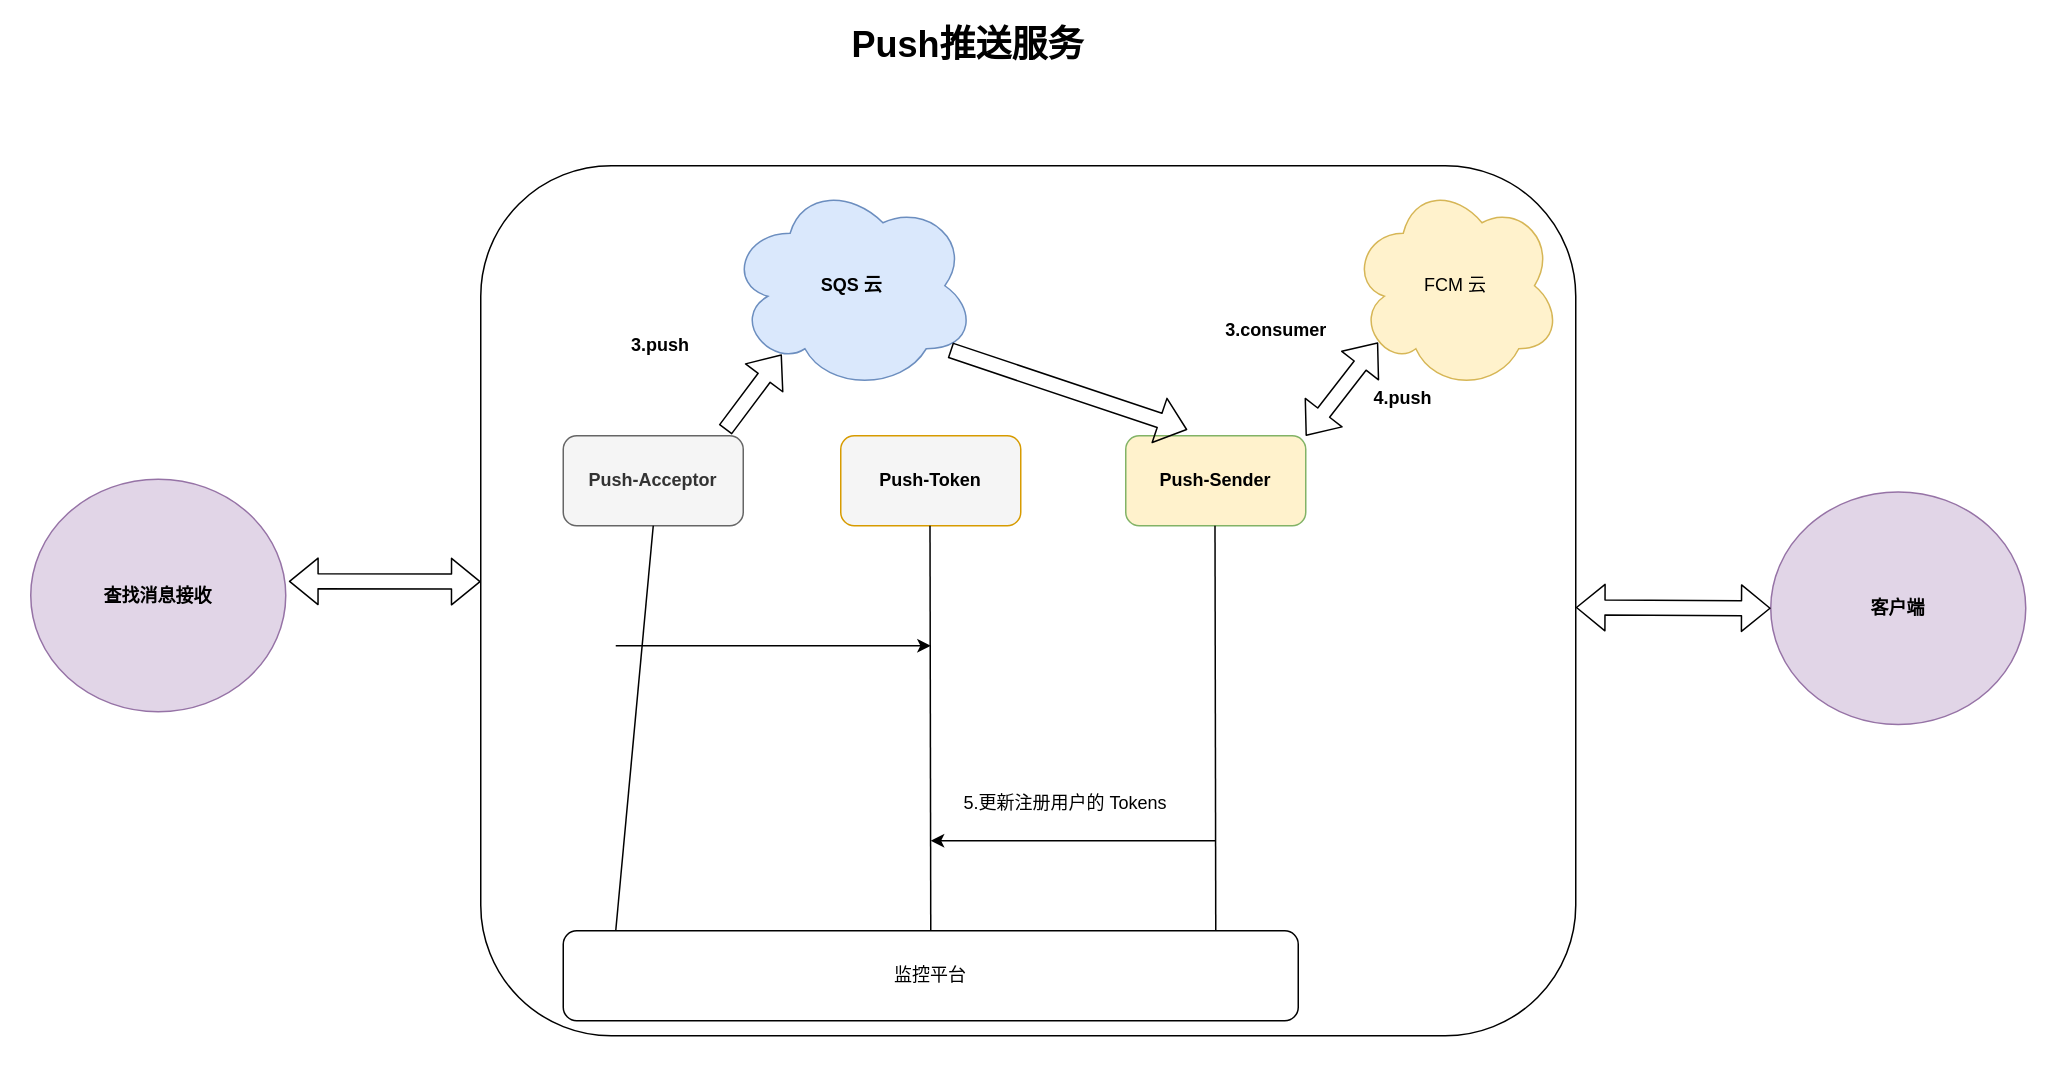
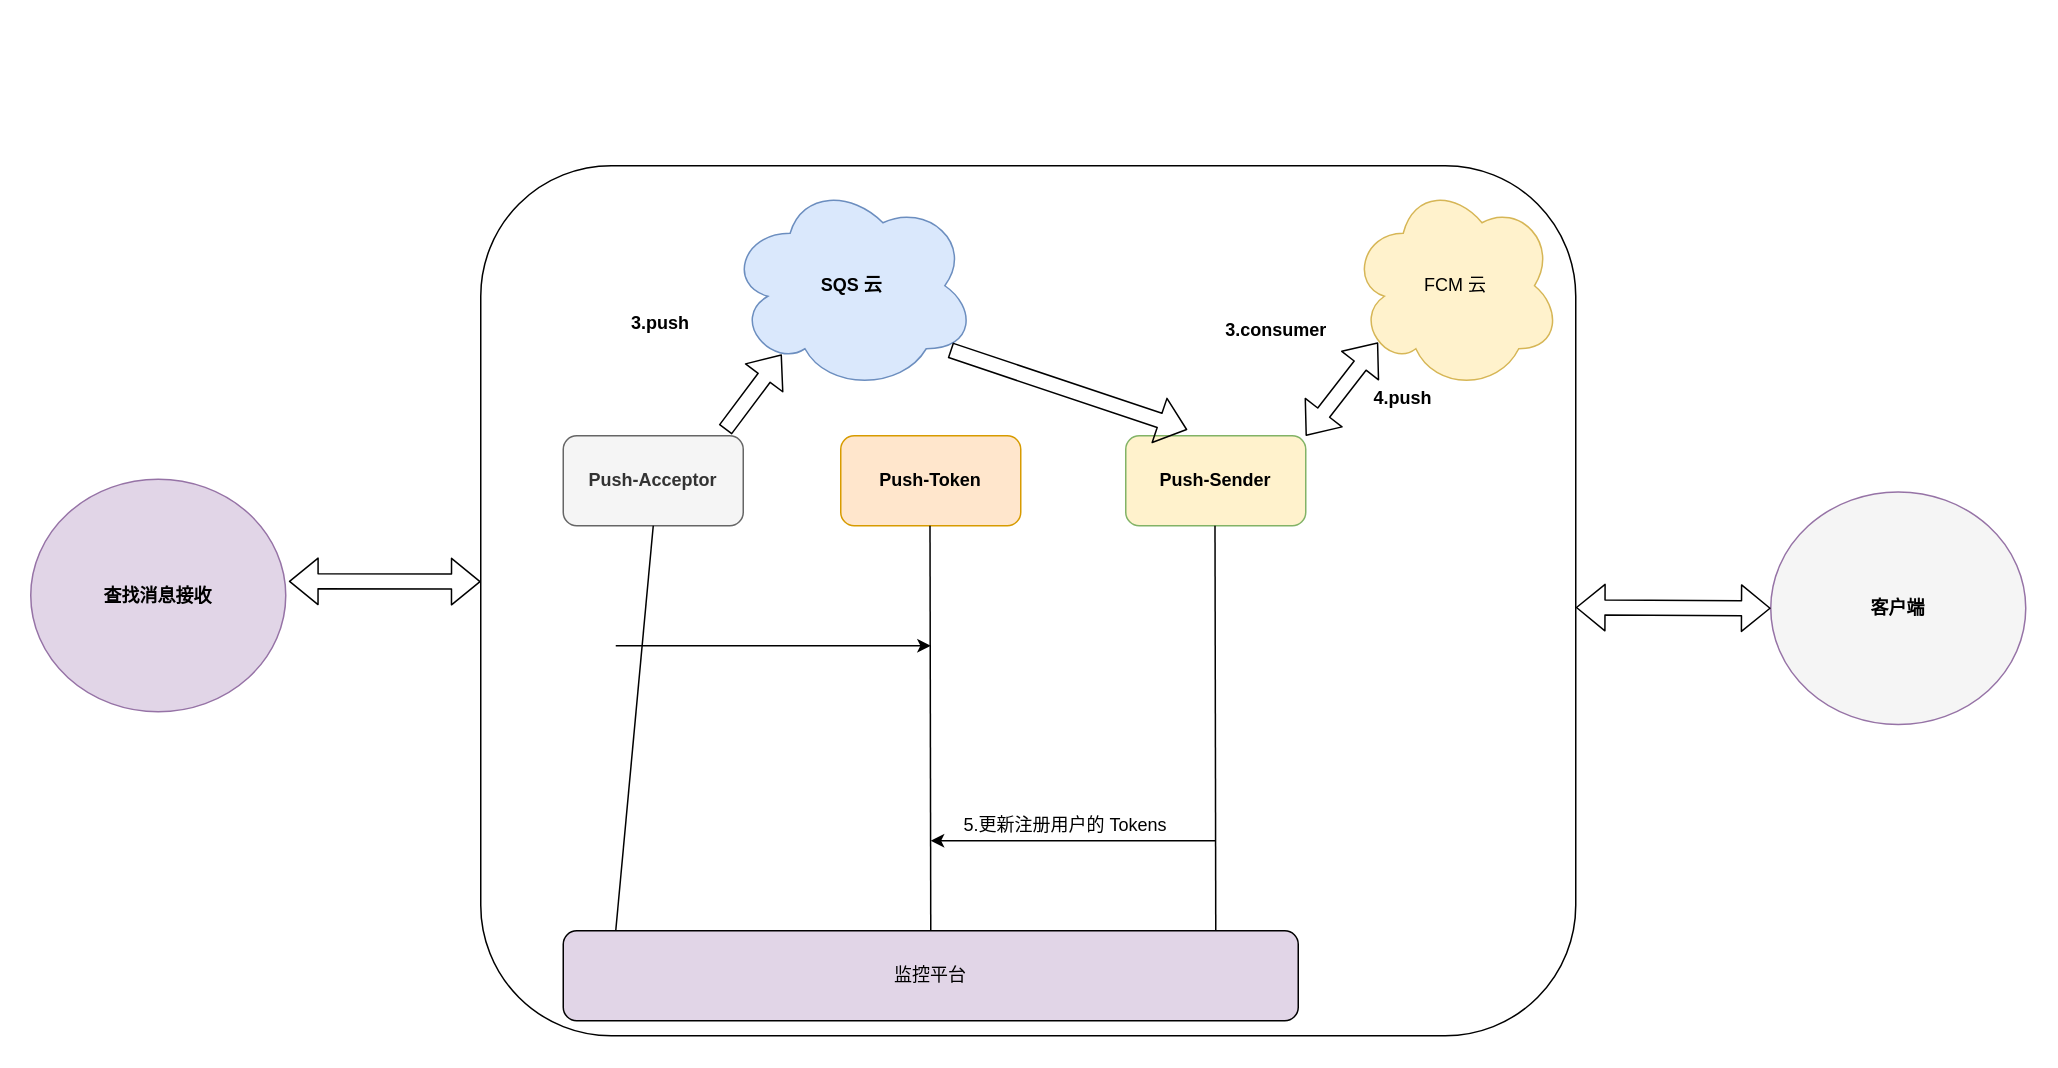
(968, 46) -> none
(661, 346) -> (661, 323)
(931, 481) -> (931, 481)
(1898, 608) -> (1898, 608)
(1066, 803) -> (1066, 826)
(931, 976) -> (931, 976)
